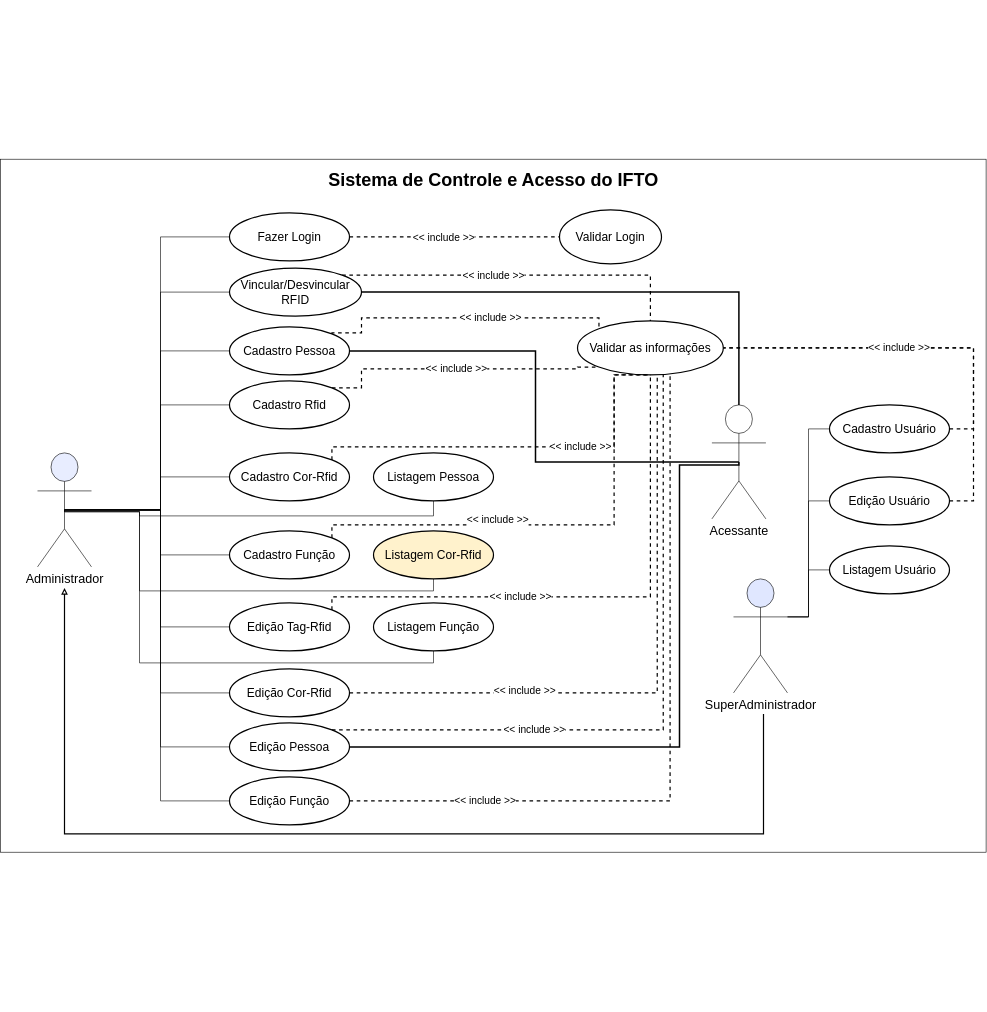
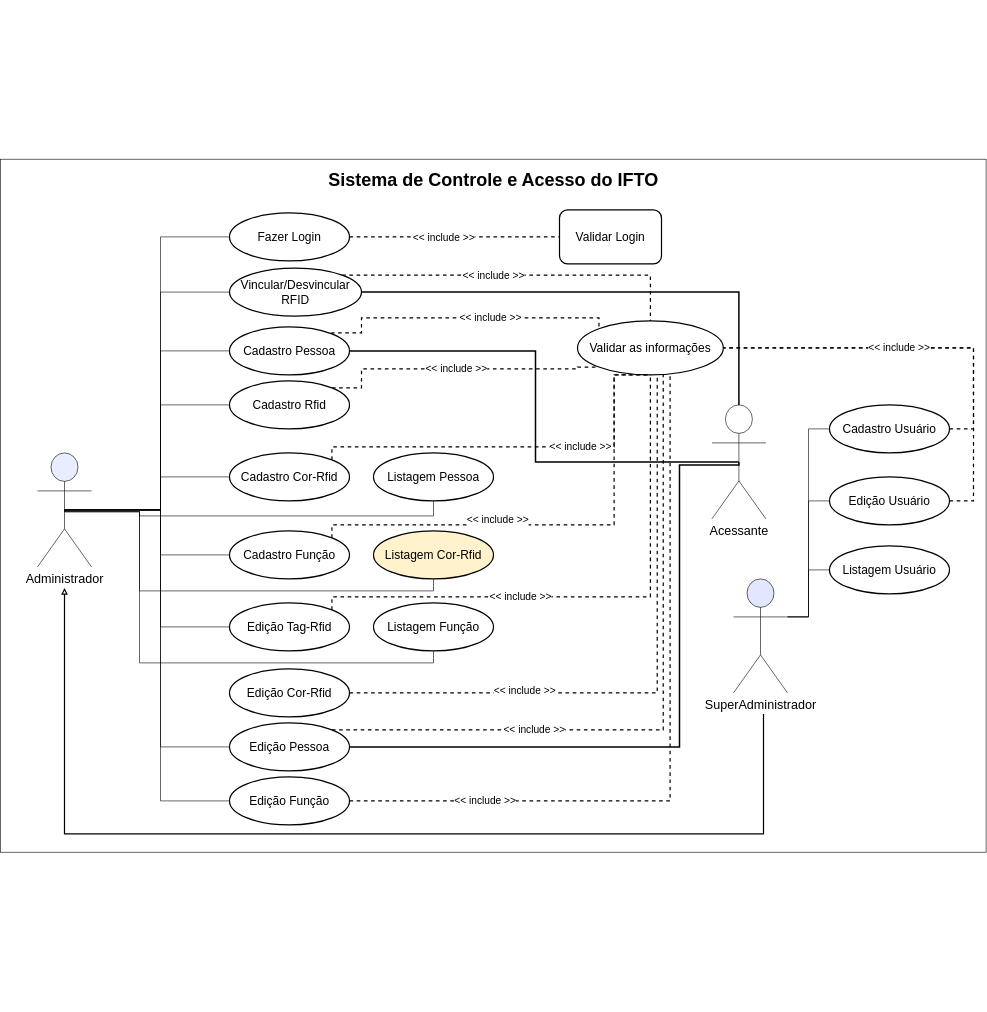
(611, 237) -> (611, 237)
(195, 693) -> none
